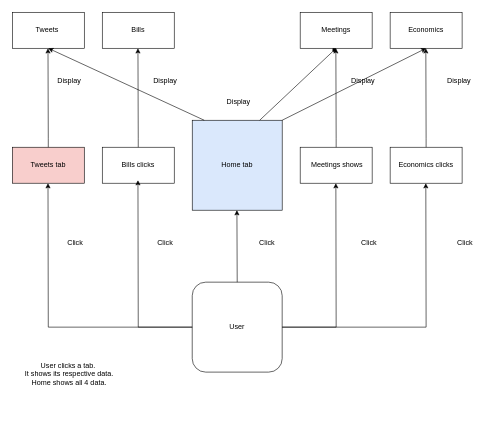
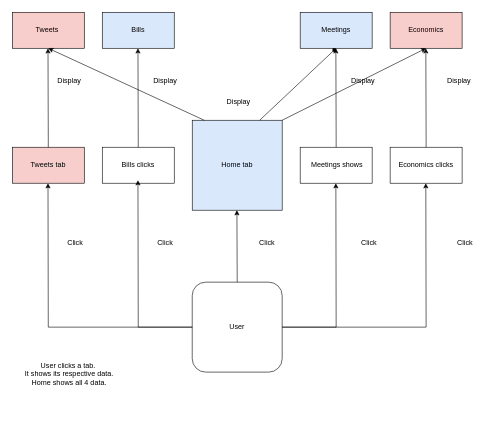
(48, 30) -> (48, 30)
(138, 30) -> (138, 30)
(336, 30) -> (336, 30)
(426, 30) -> (426, 30)
